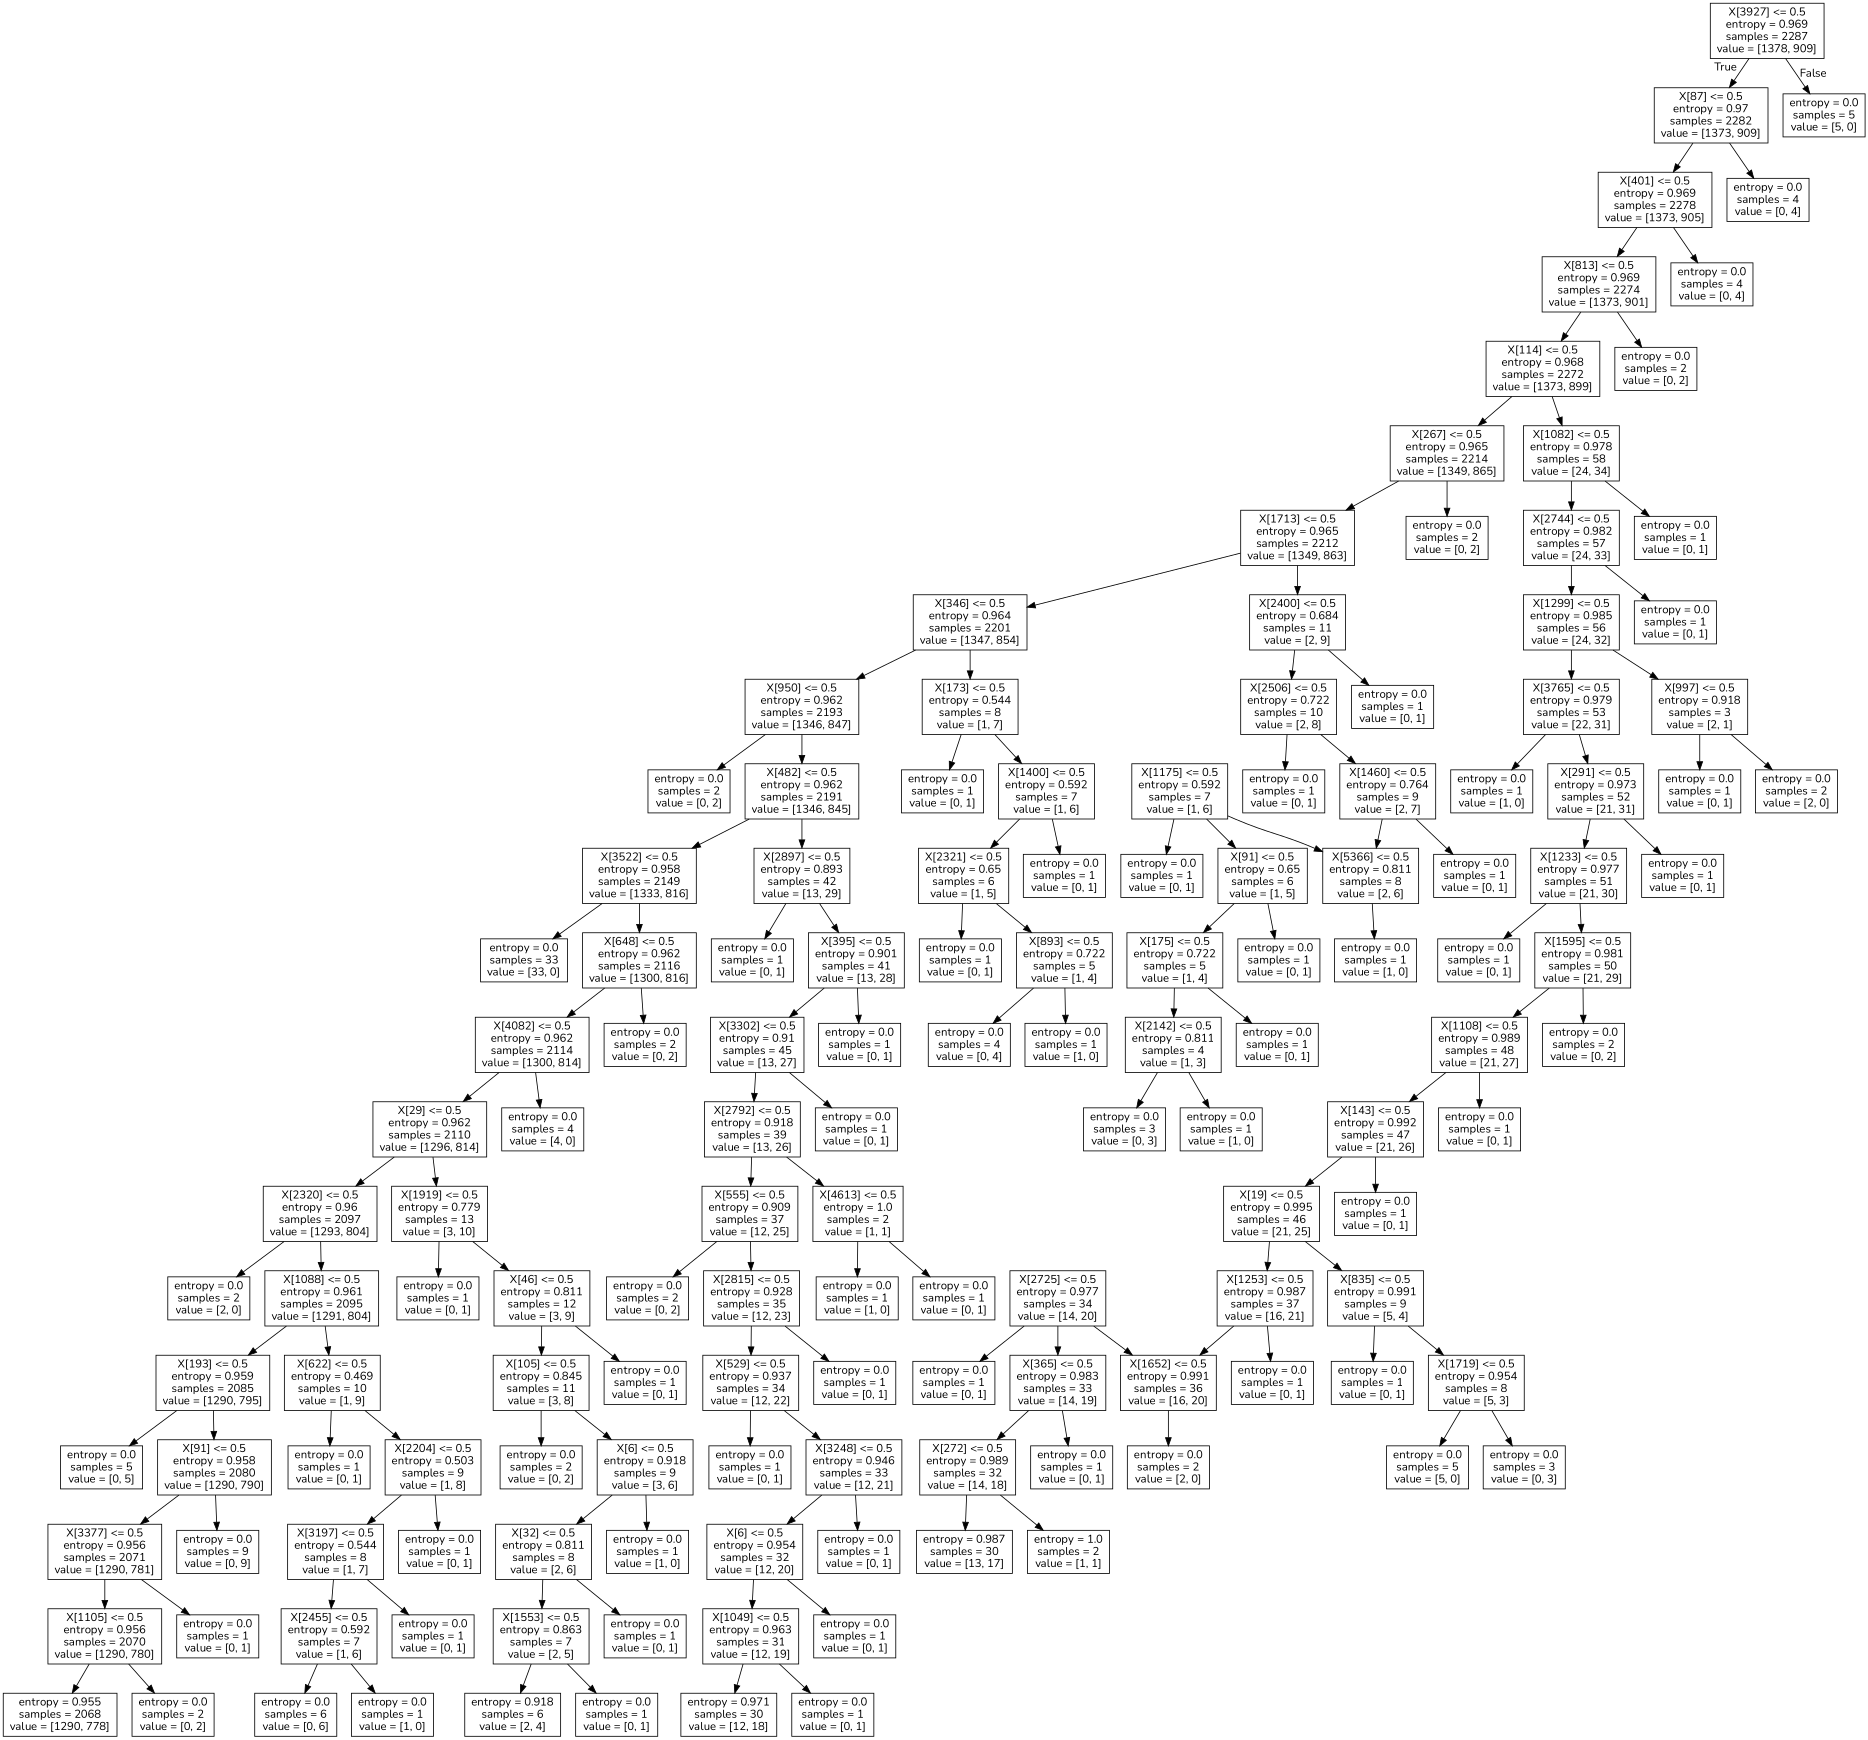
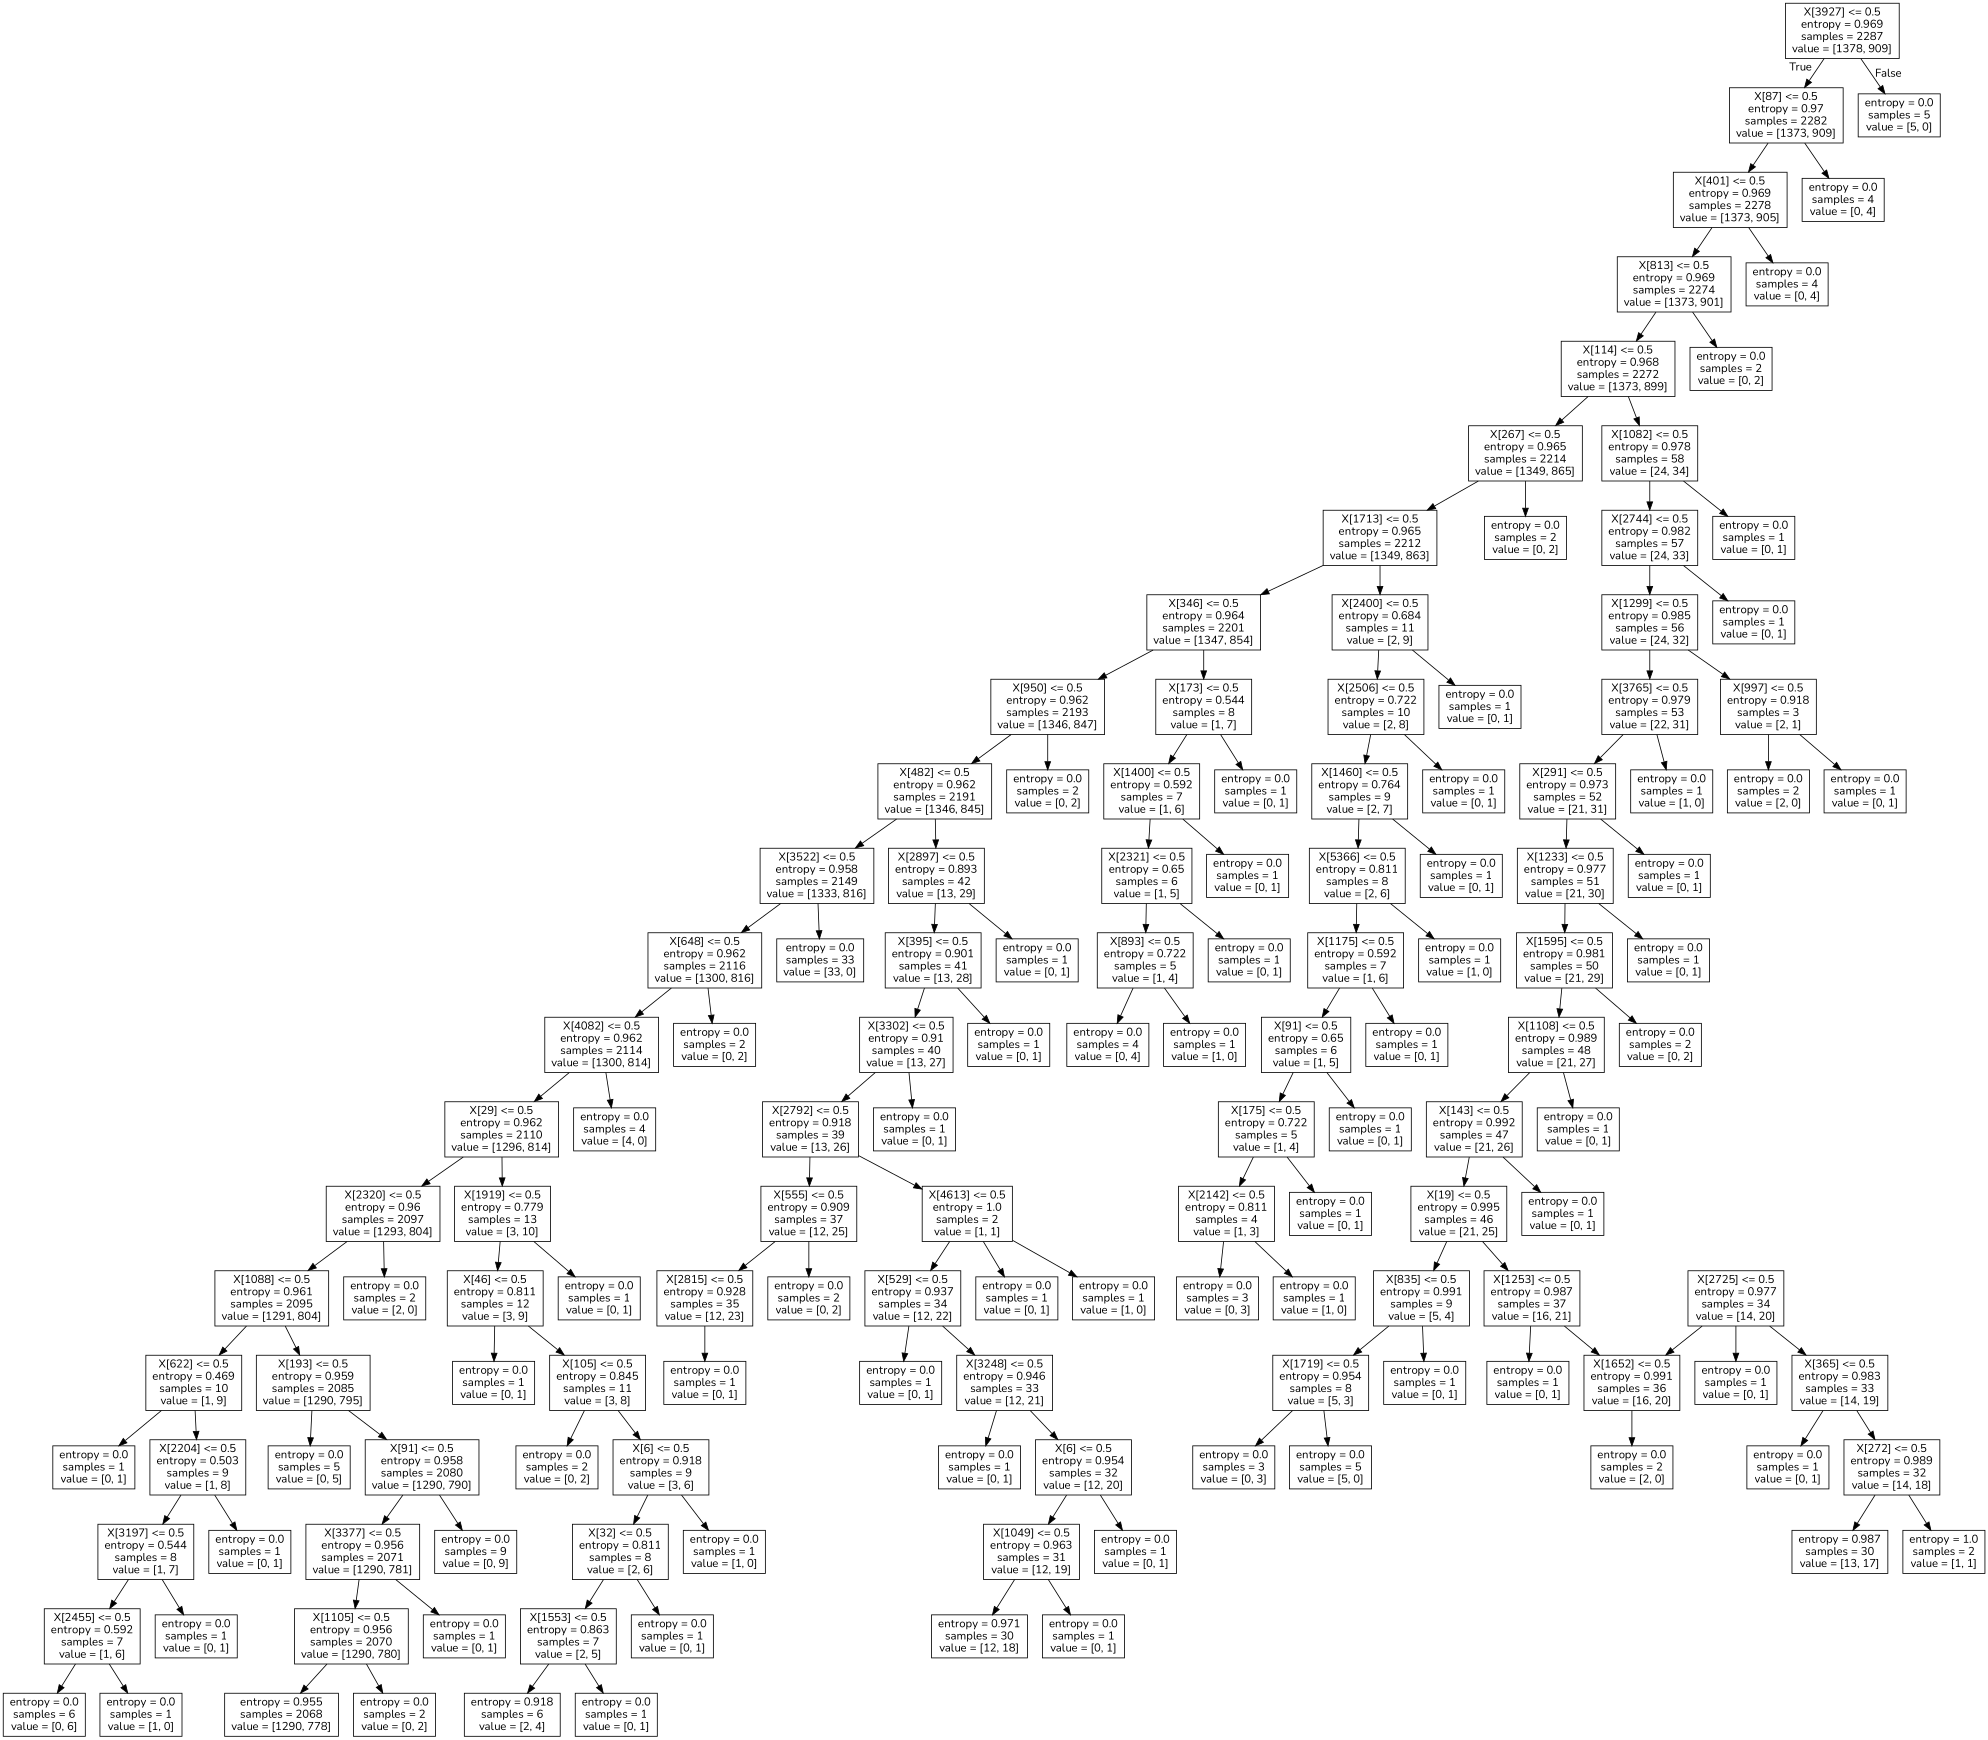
(1271, 833) -> (1357, 914)
(757, 1045) -> (906, 1045)
(751, 1336) -> (942, 1253)
